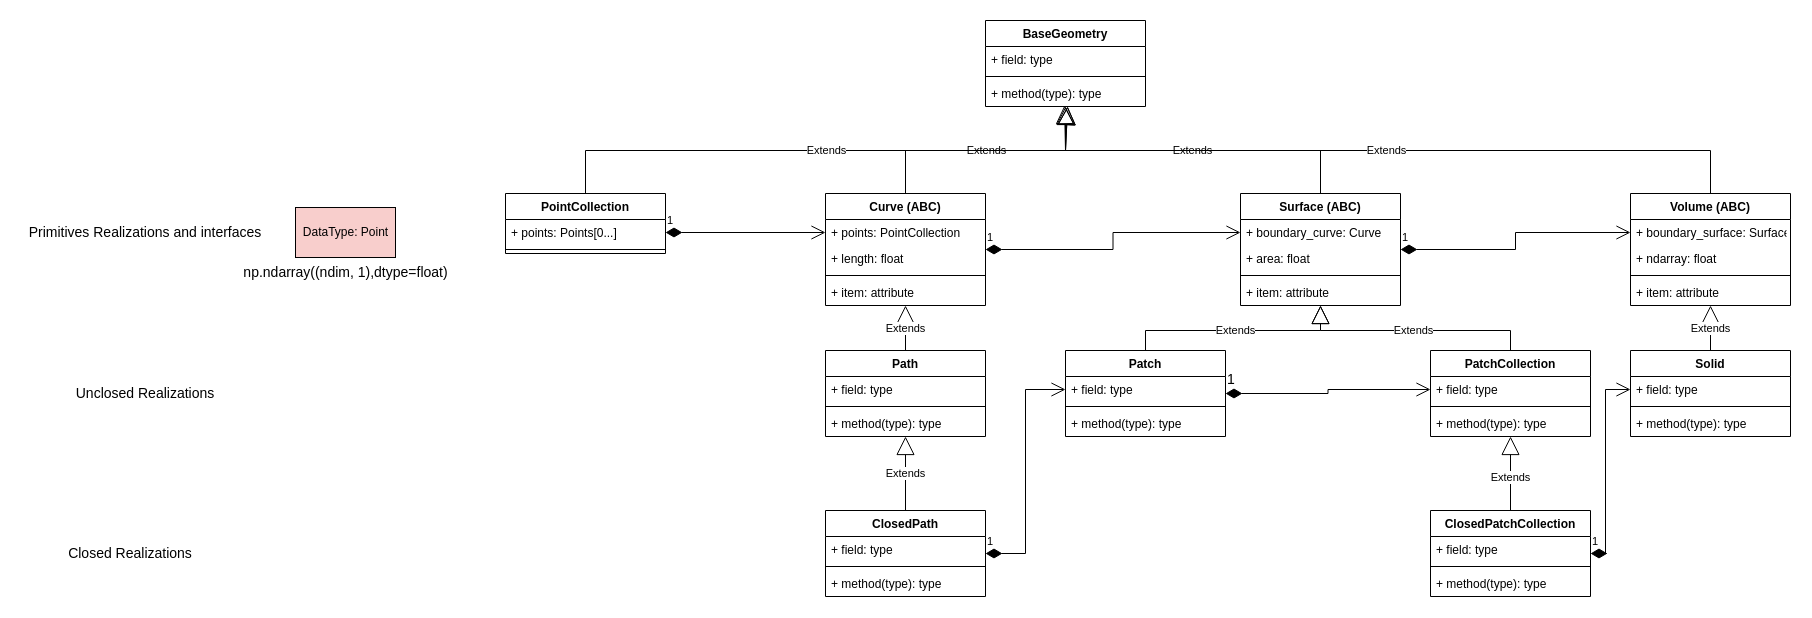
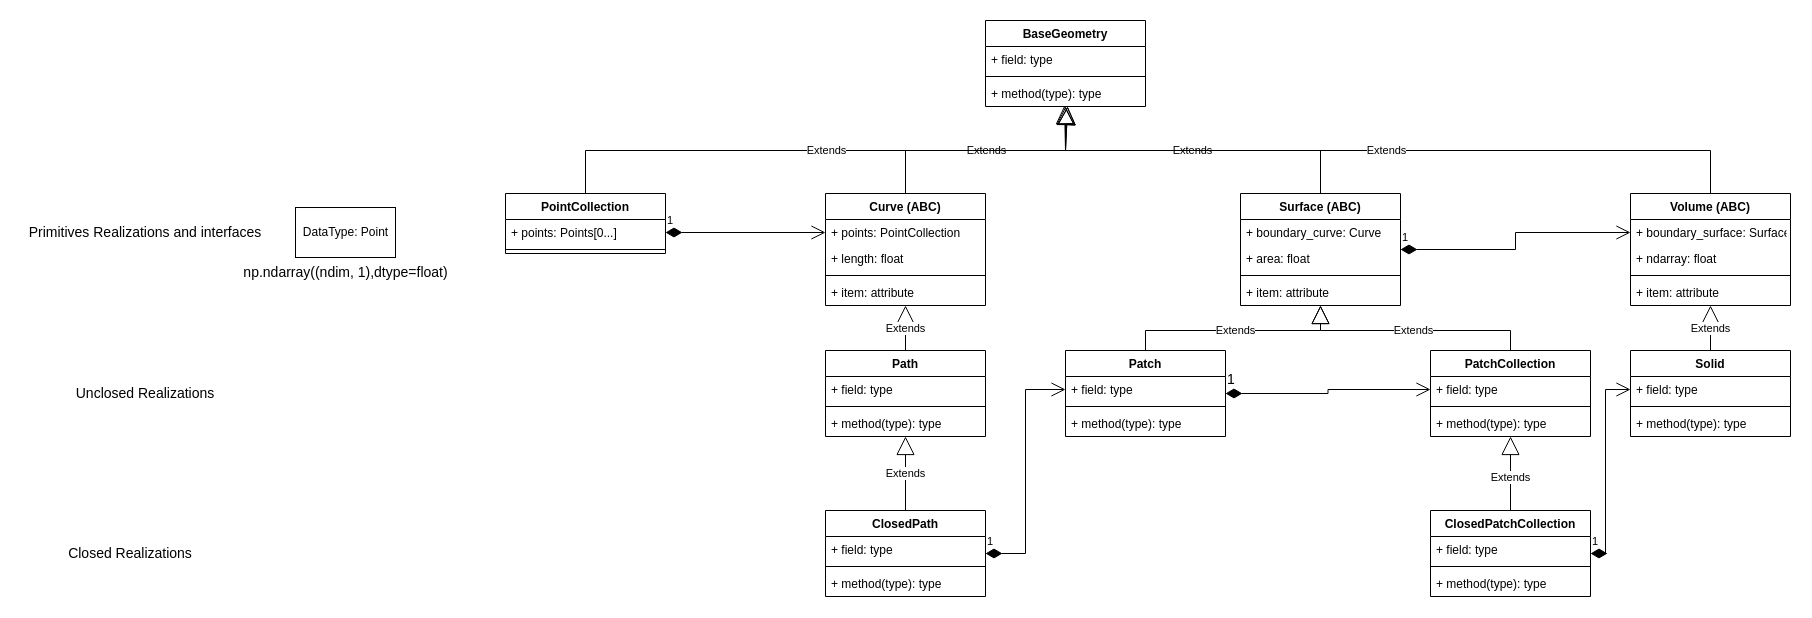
(346, 233) -> (346, 233)
(1113, 235) -> none
